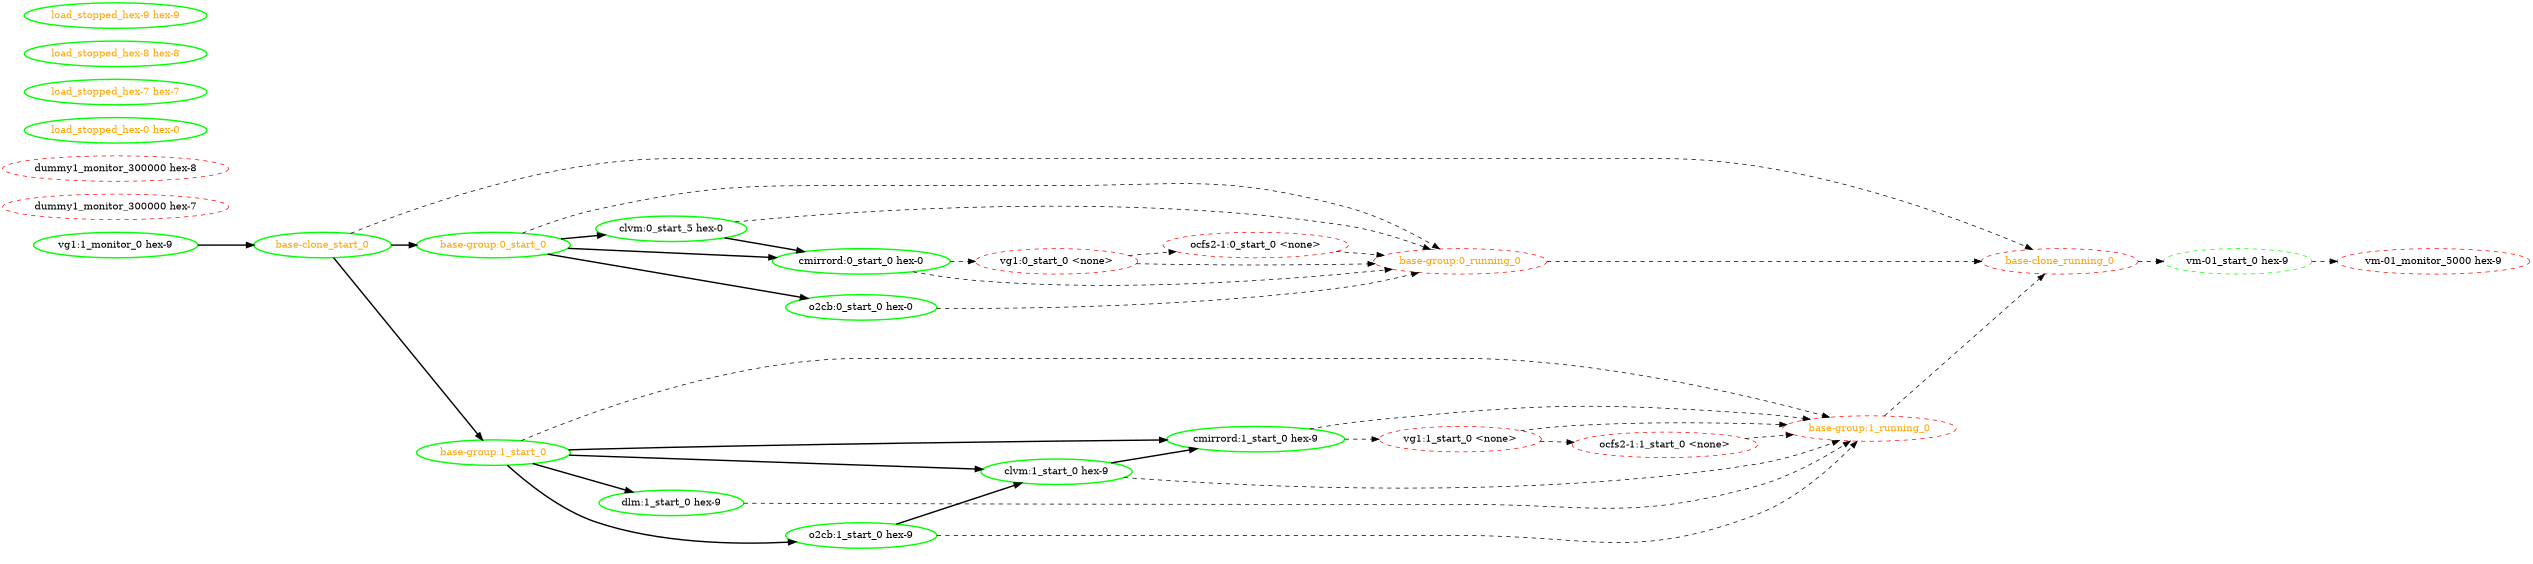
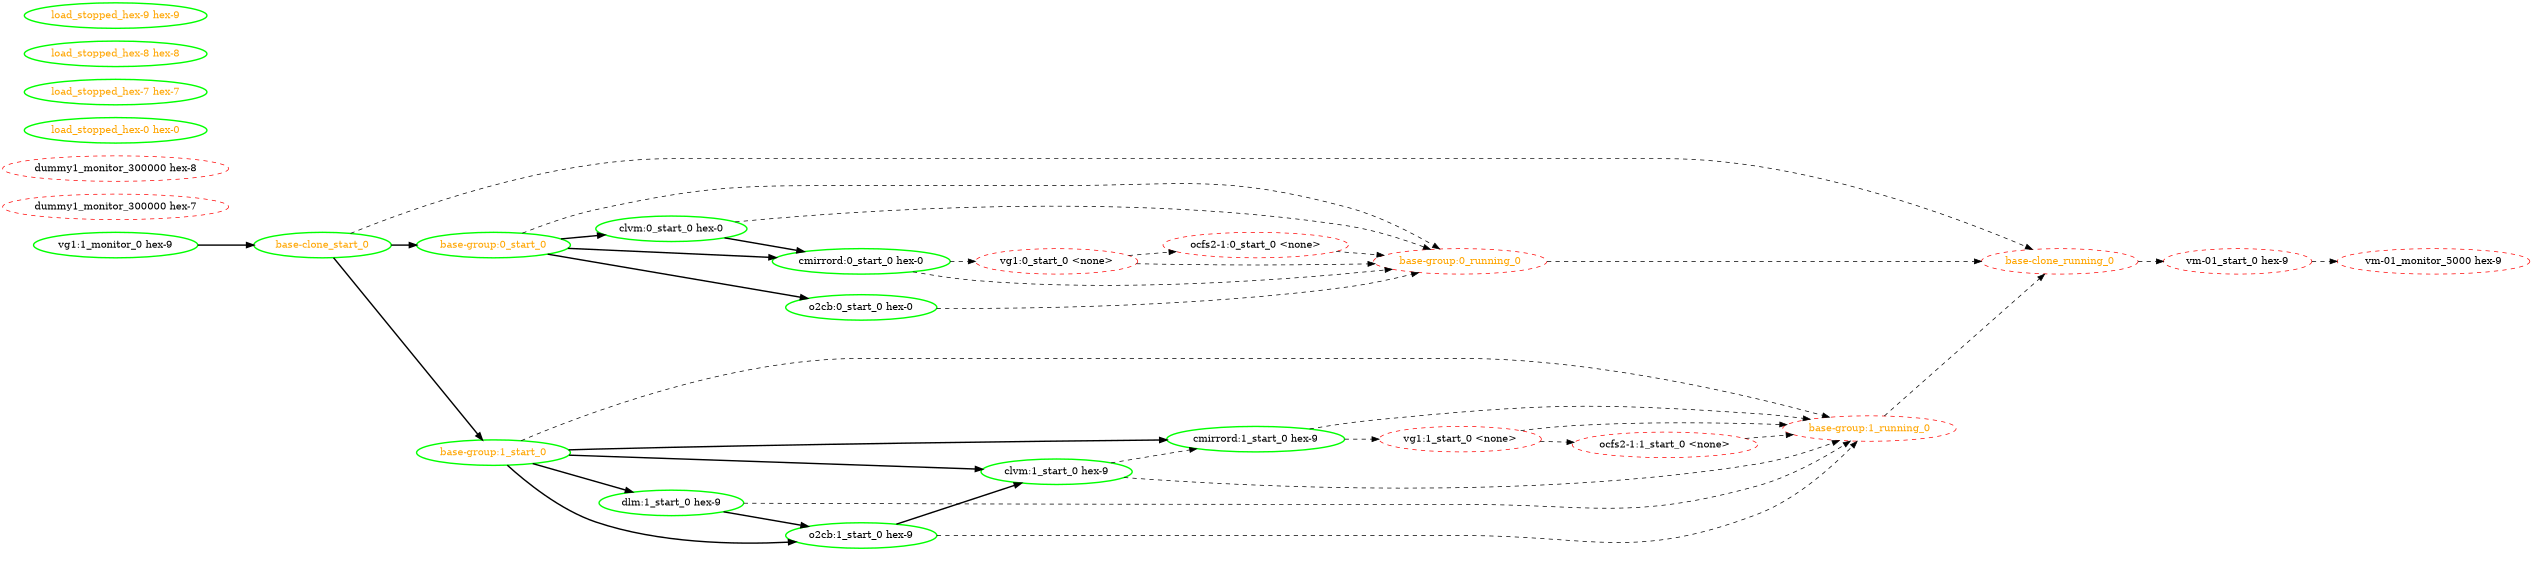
(671, 229) -> (671, 229)
(2238, 261) -> (2238, 261)
(1150, 456) -> (1150, 456)
none -> (762, 518)
